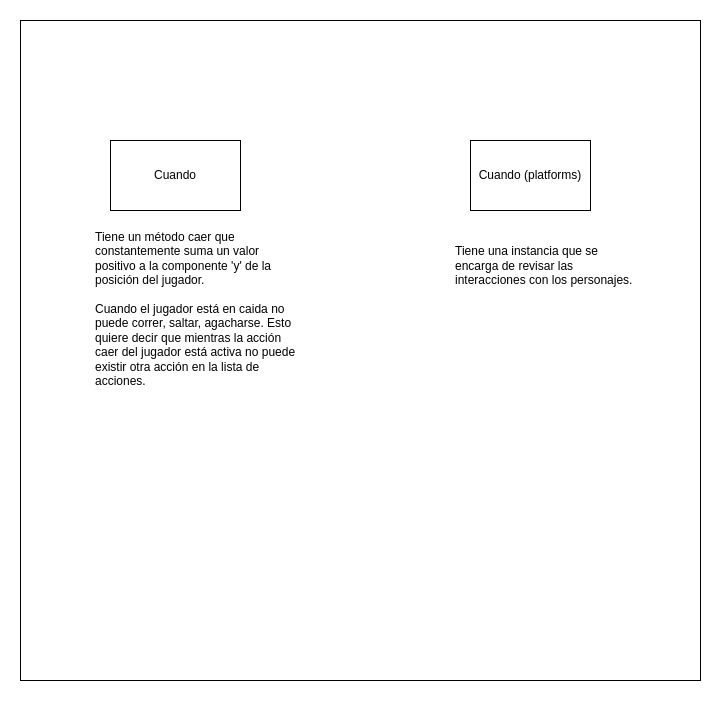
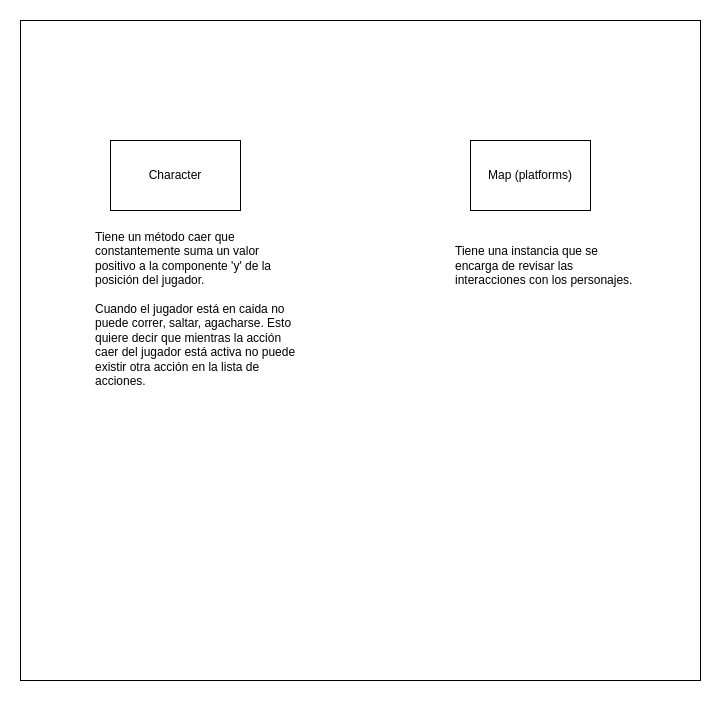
(176, 176) -> (176, 176)
(531, 176) -> (531, 176)
